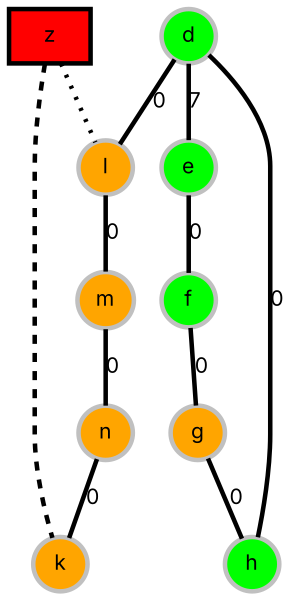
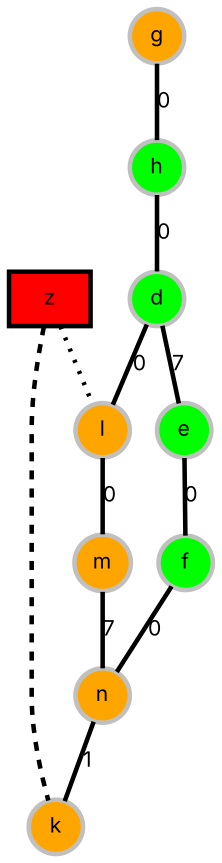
(113, 367) -> (109, 630)
(193, 367) -> (144, 629)
(94, 499) -> (88, 761)
